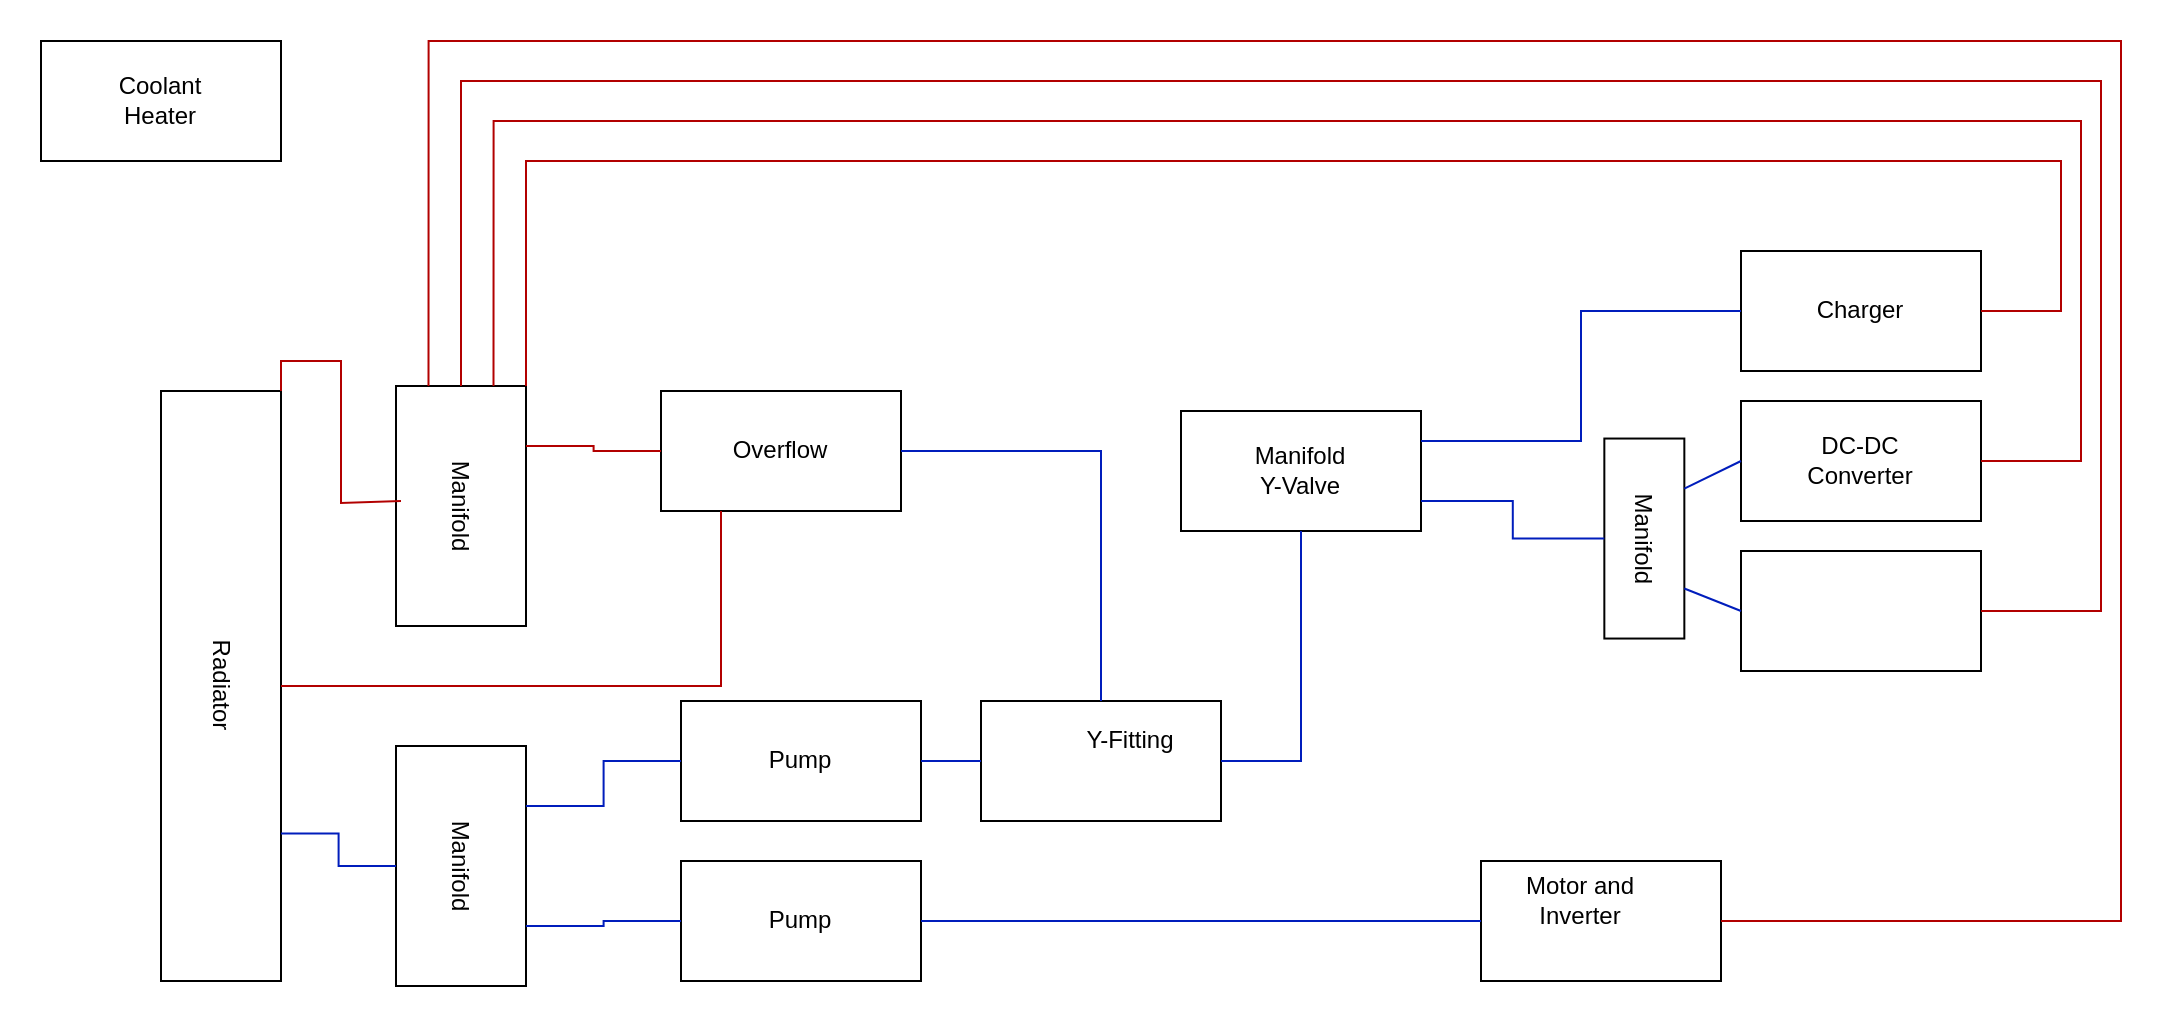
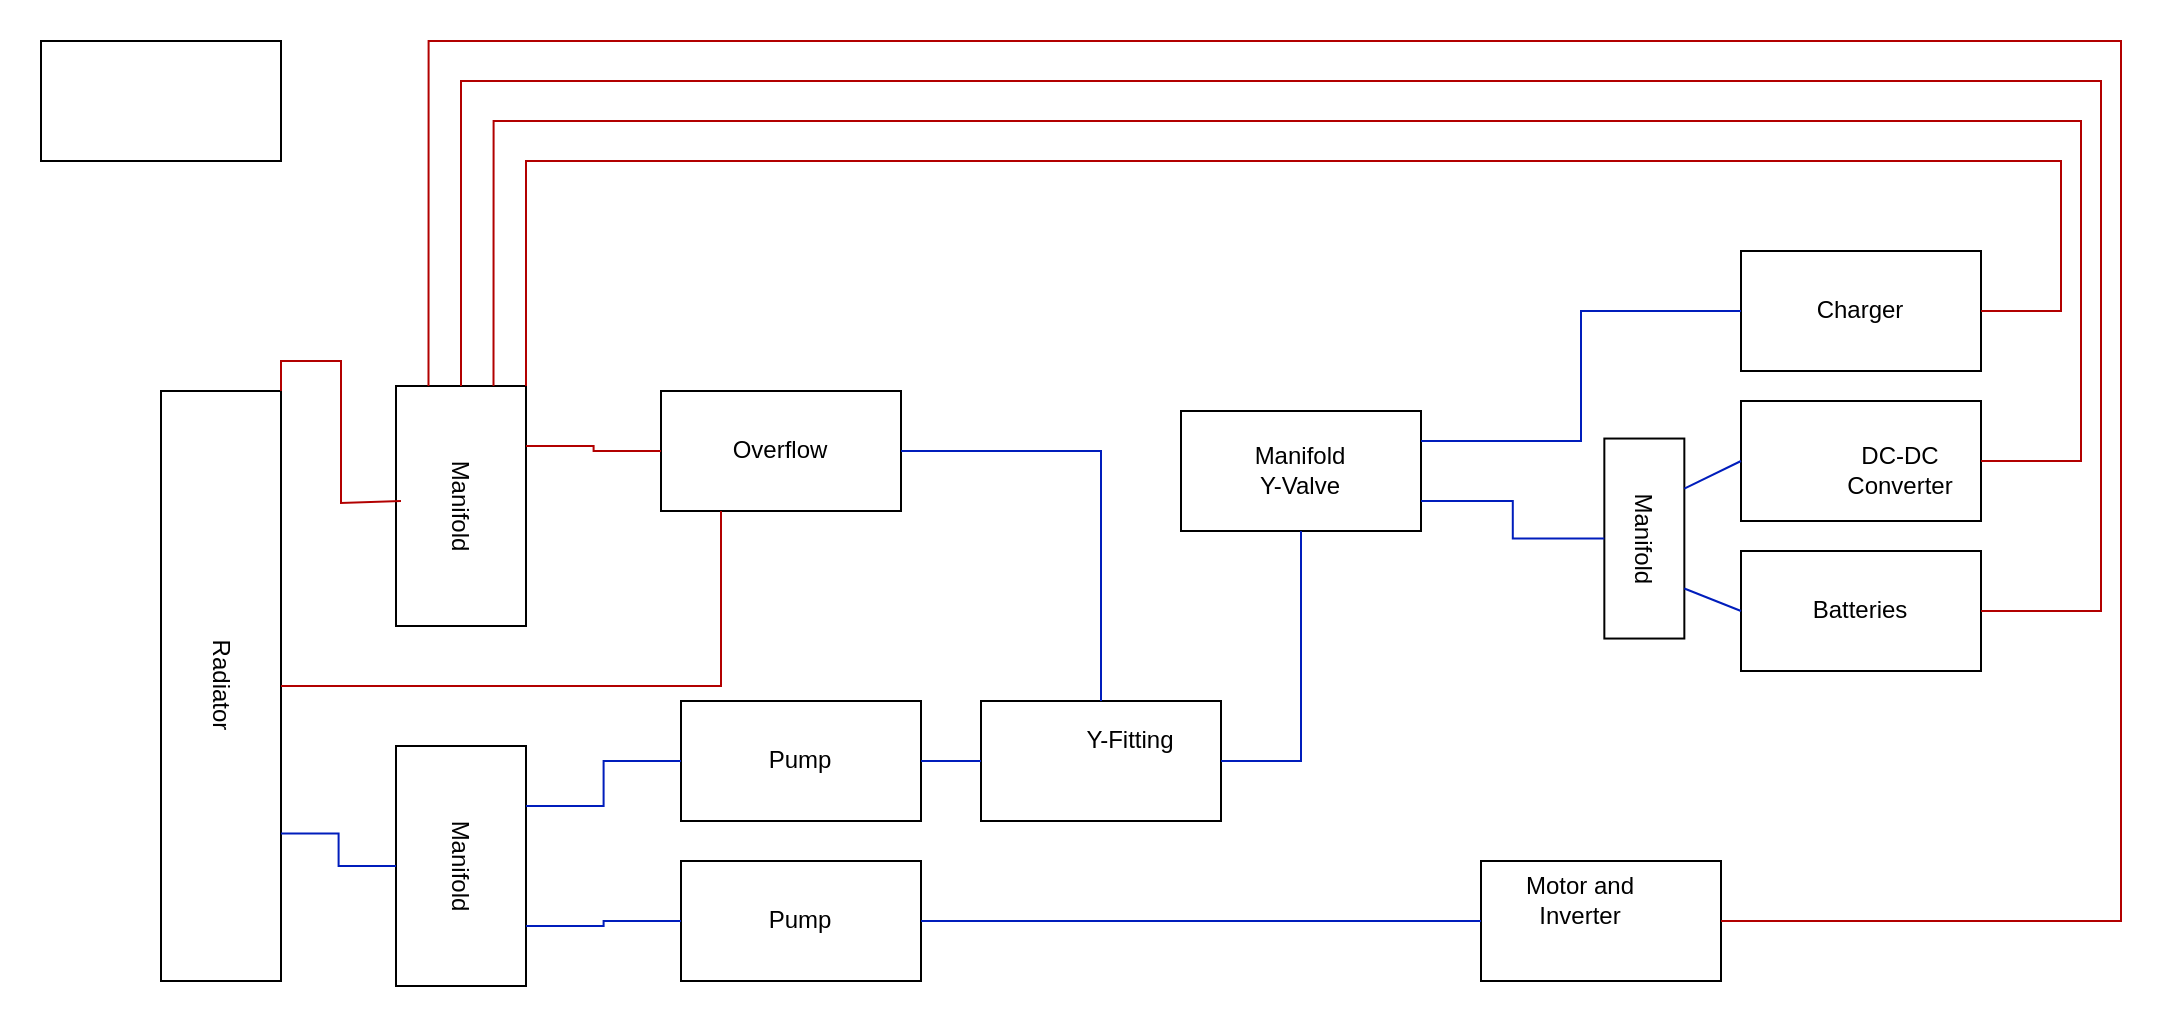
(161, 101) -> none
(1861, 461) -> (1901, 471)
none -> (1861, 611)
